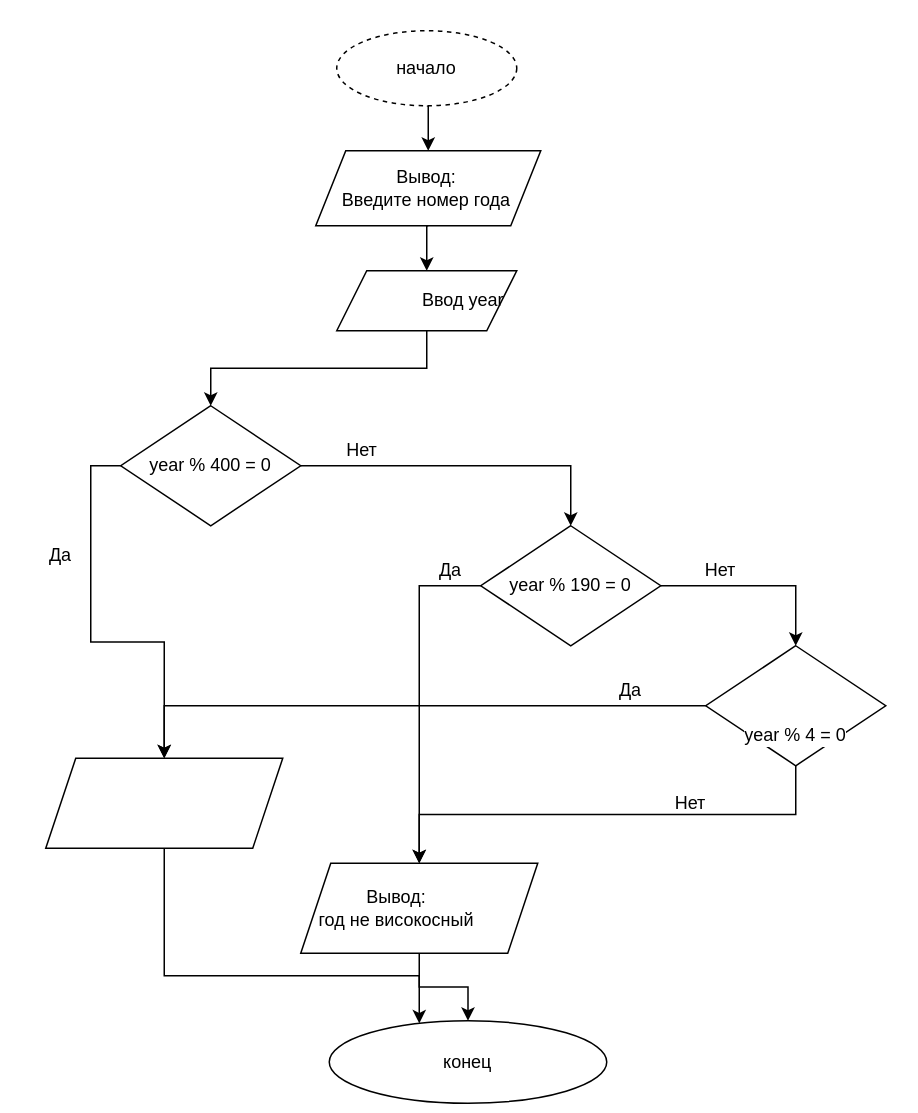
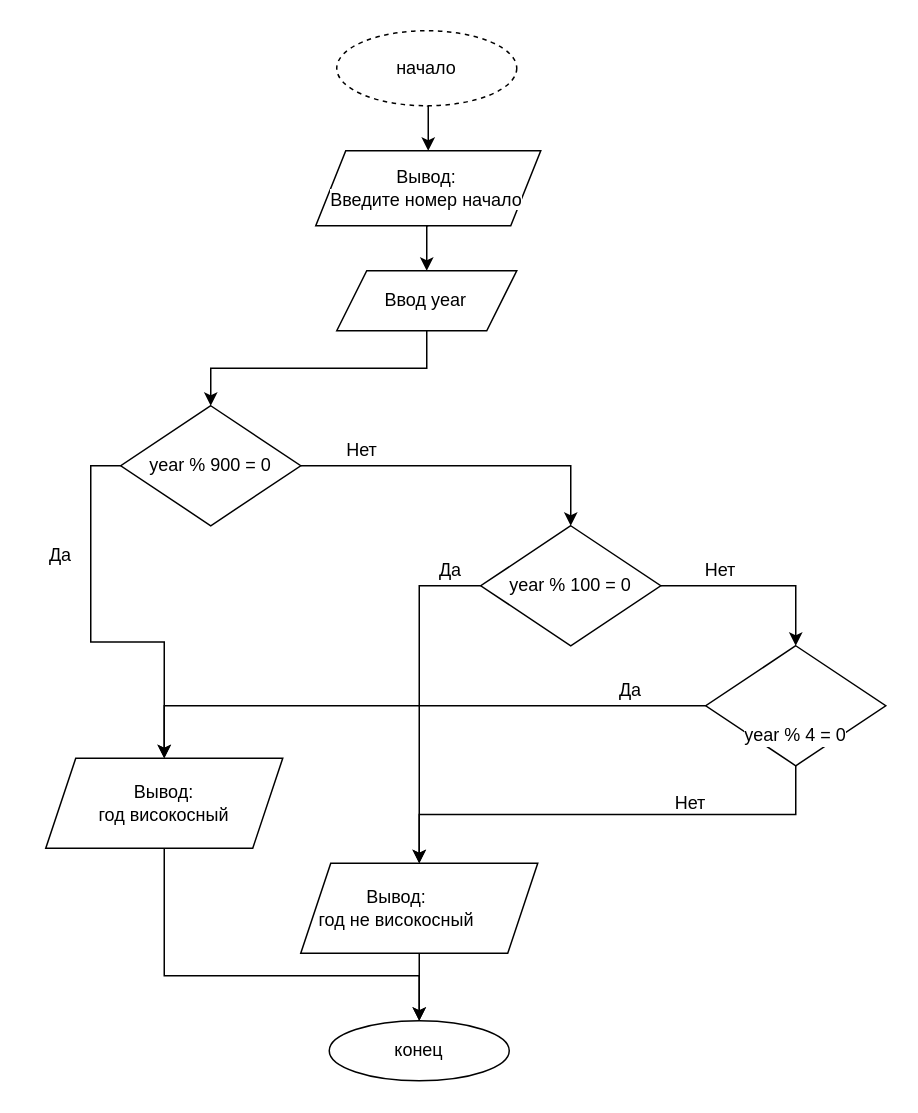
(427, 188) -> (427, 188)
(464, 301) -> (426, 301)
(211, 466) -> (211, 466)
(571, 586) -> (571, 586)
none -> (164, 803)
(468, 1062) -> (419, 1051)
